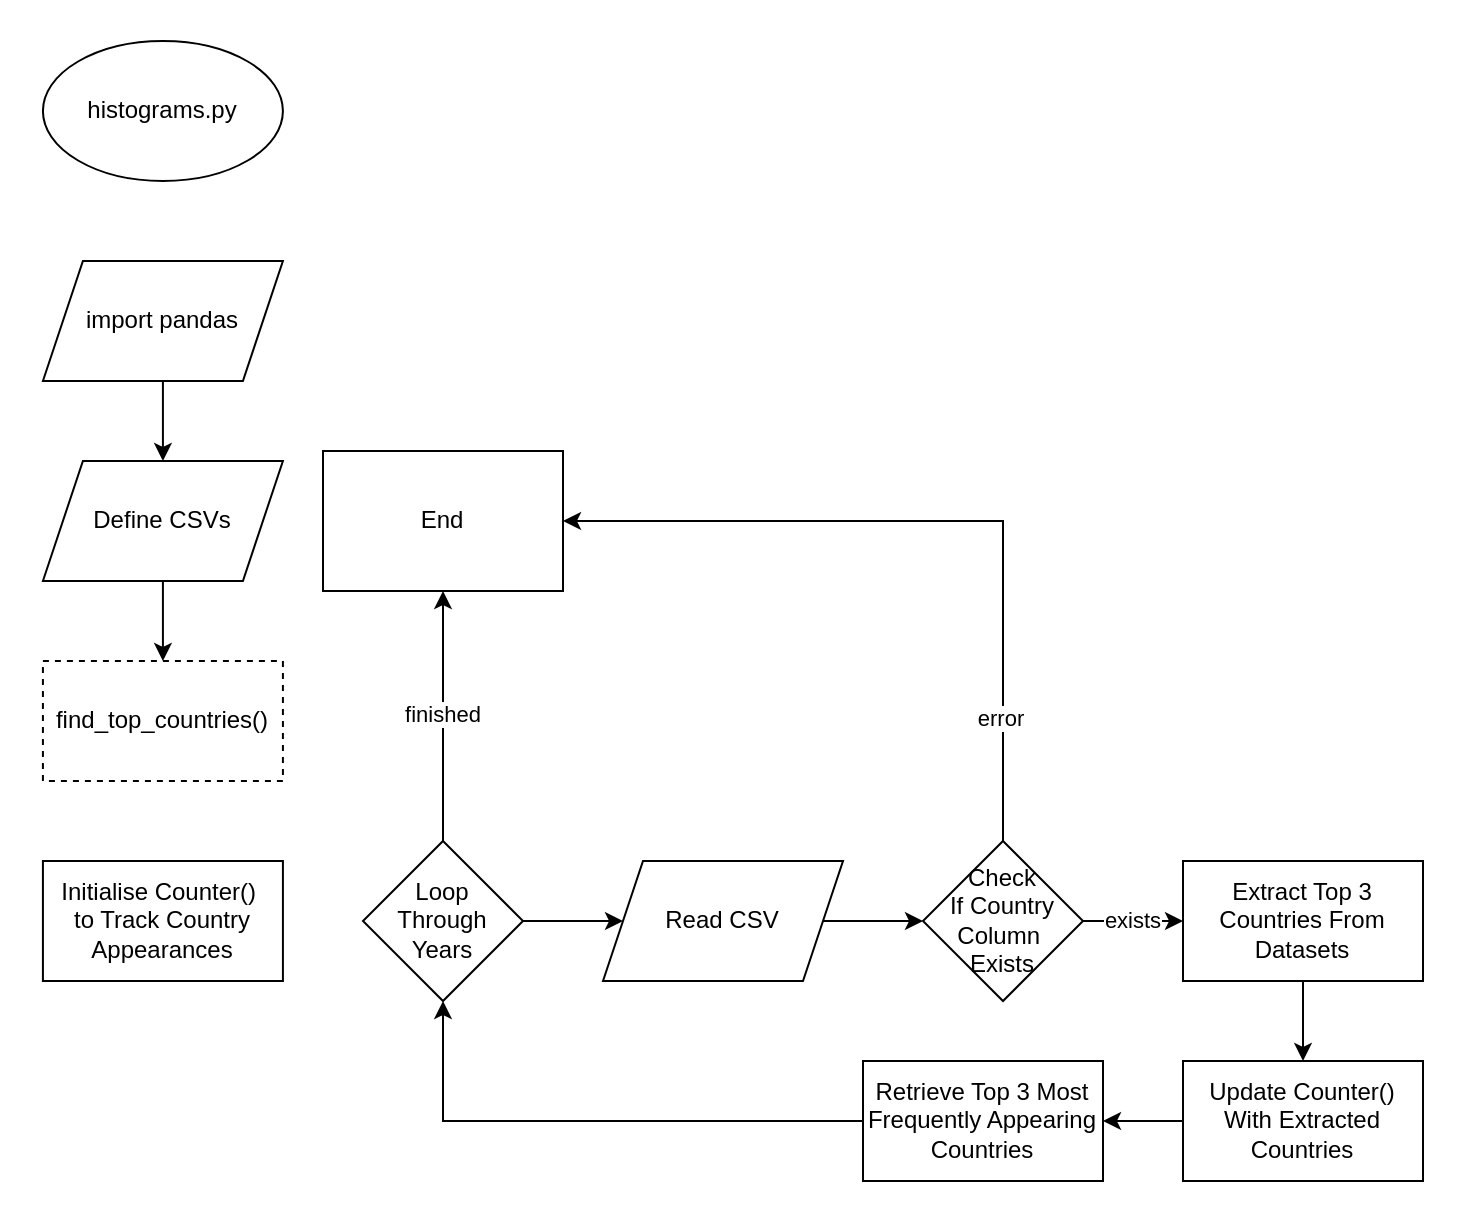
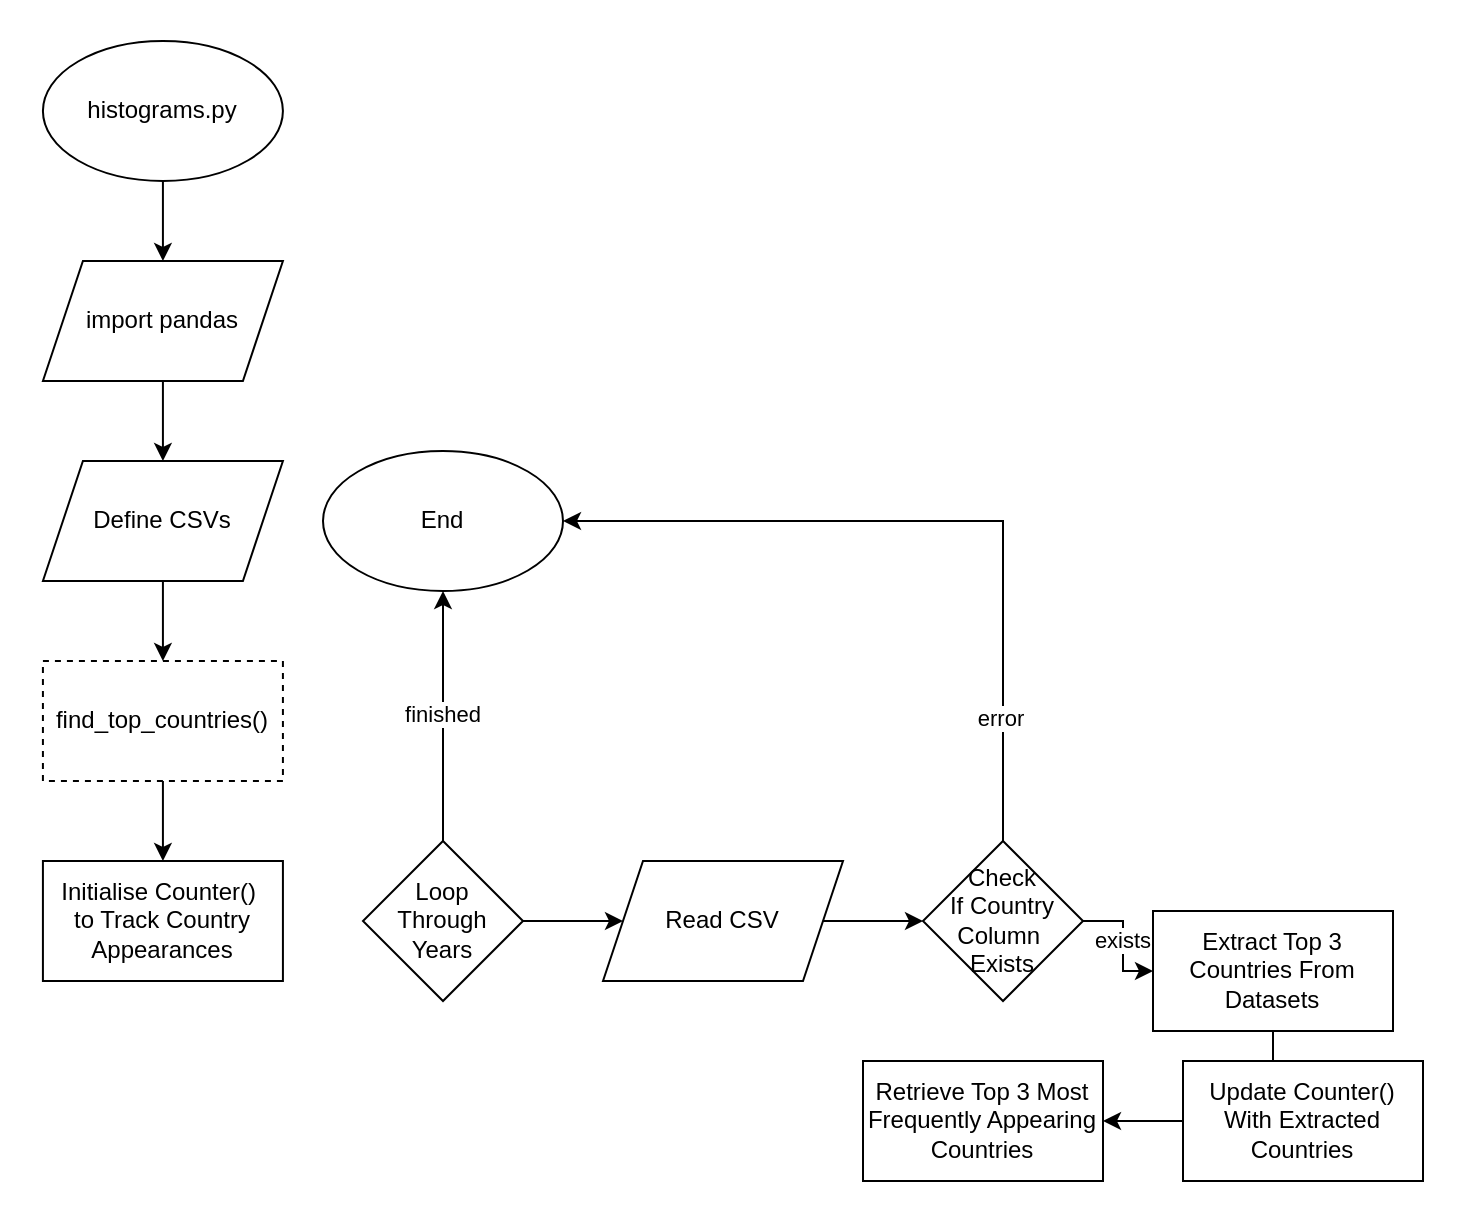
none -> (163, 214)
(443, 521) -> (443, 521)
none -> (163, 814)
(1303, 921) -> (1273, 971)
(600, 1121) -> none
